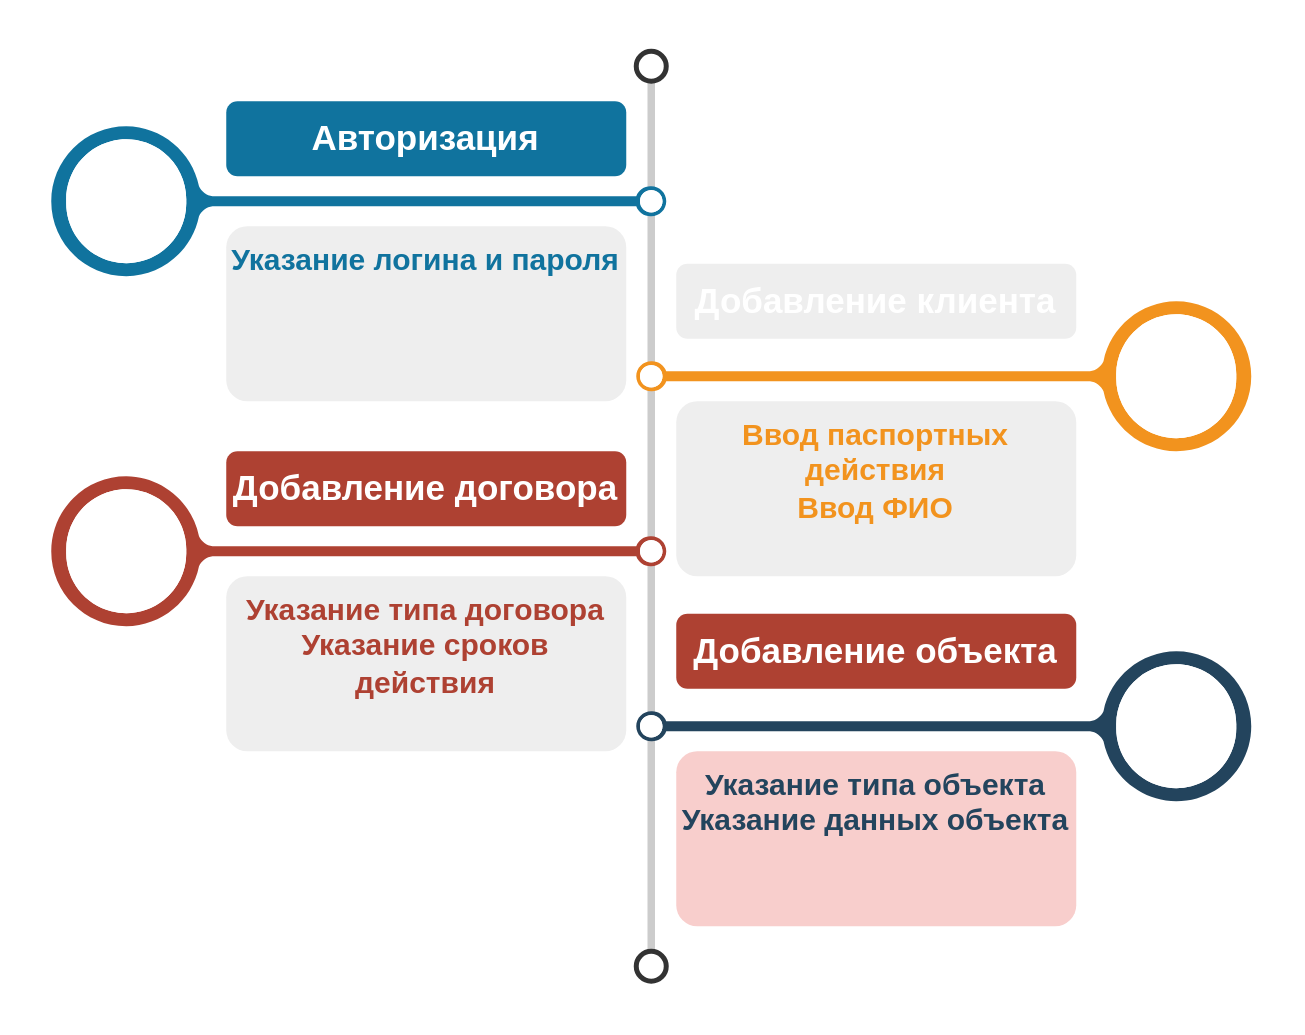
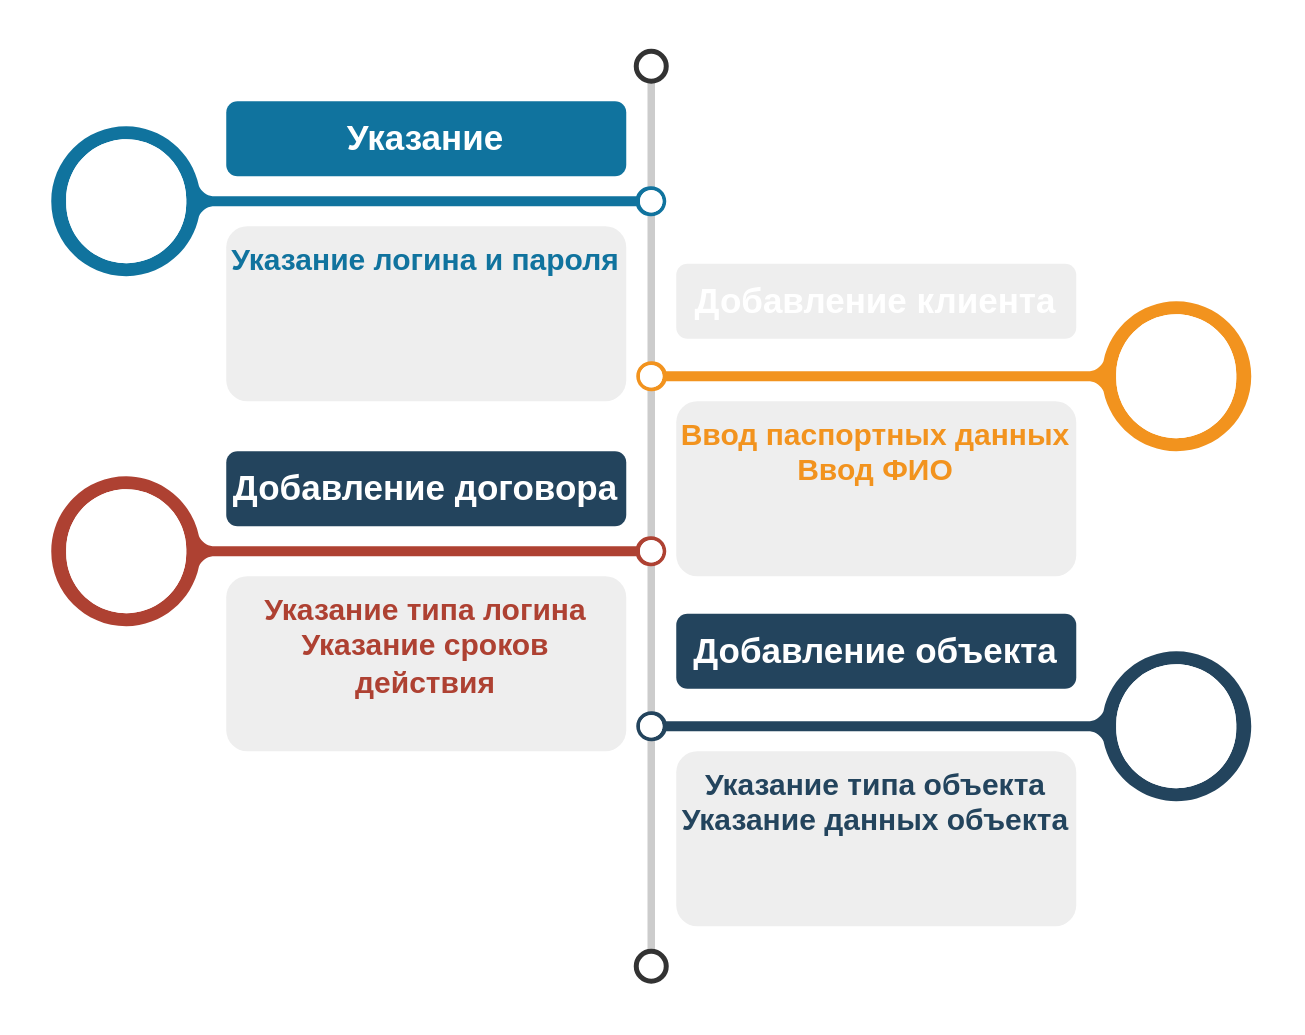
(426, 139) -> (426, 139)
(876, 455) -> (876, 455)
(426, 489) -> (426, 489)
(426, 630) -> (426, 630)
(876, 651) -> (876, 651)
(876, 839) -> (876, 839)
